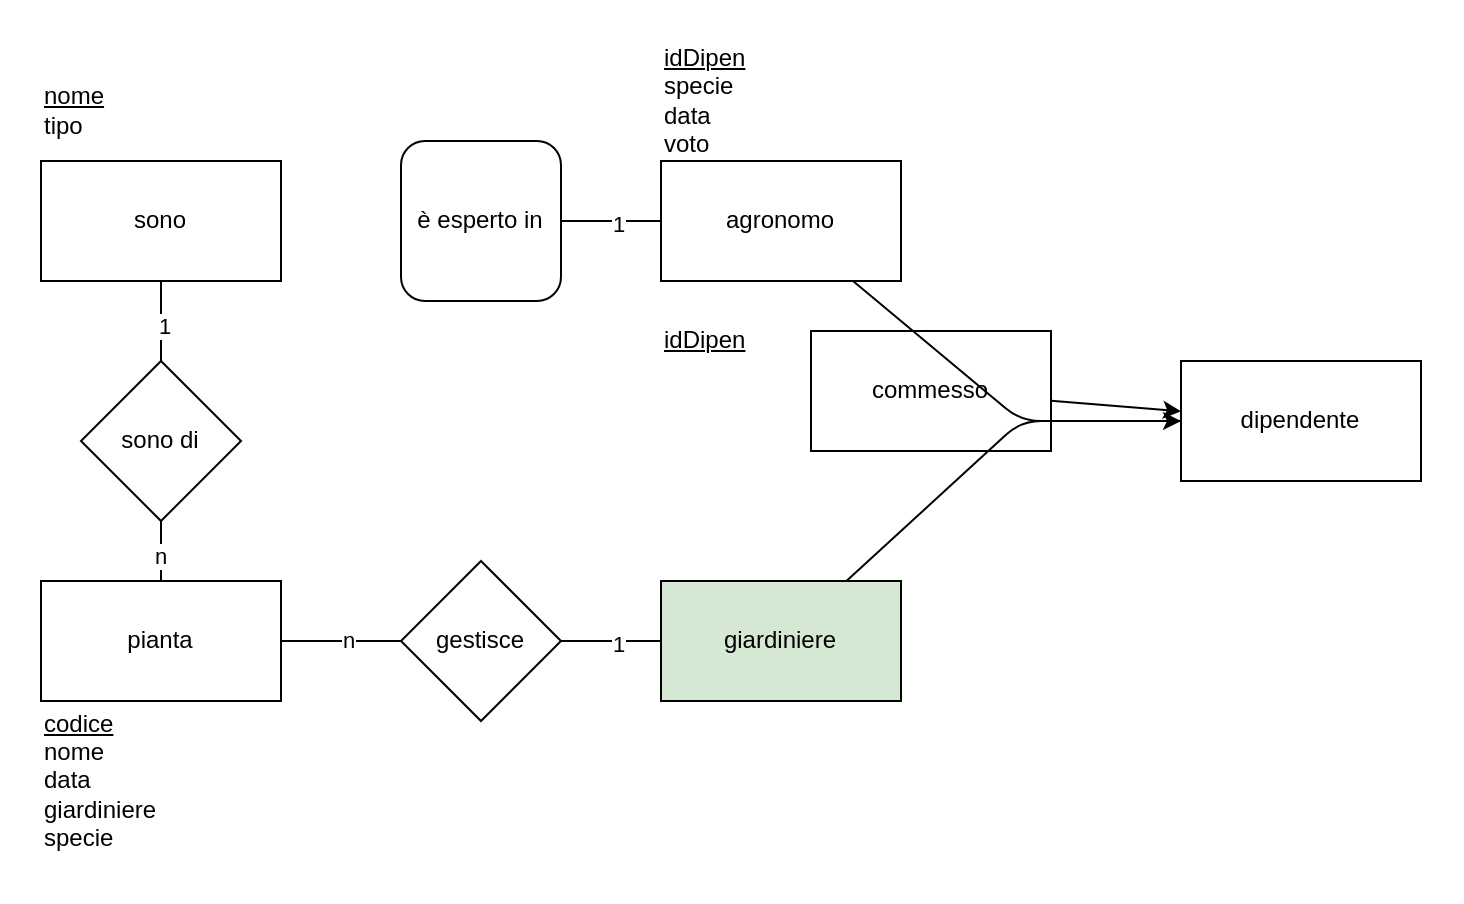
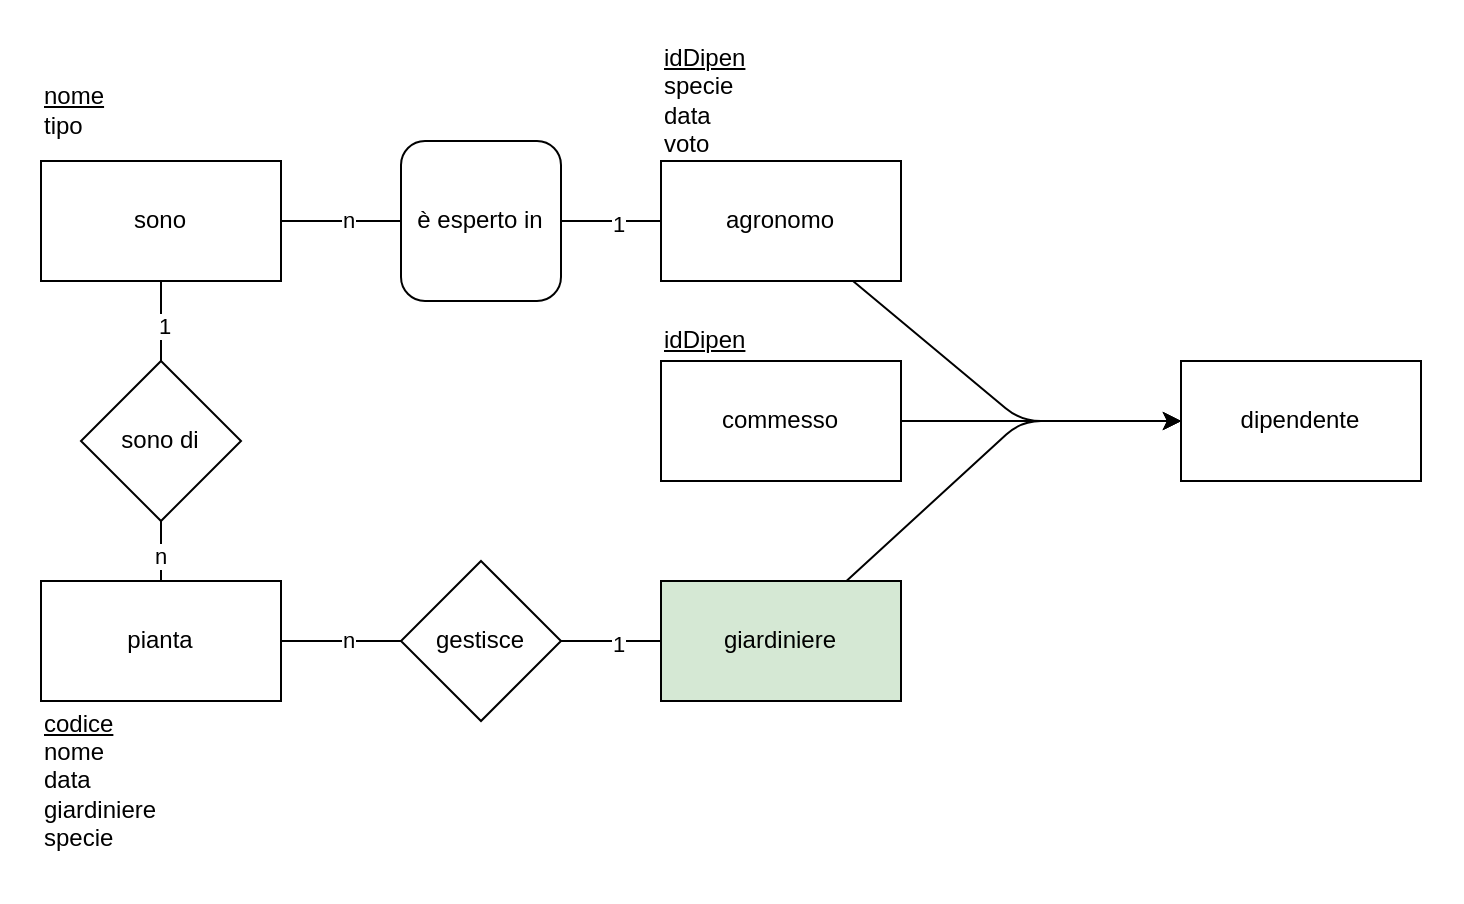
none -> (341, 221)
(931, 391) -> (781, 421)
(1022, 418) -> (1022, 418)
